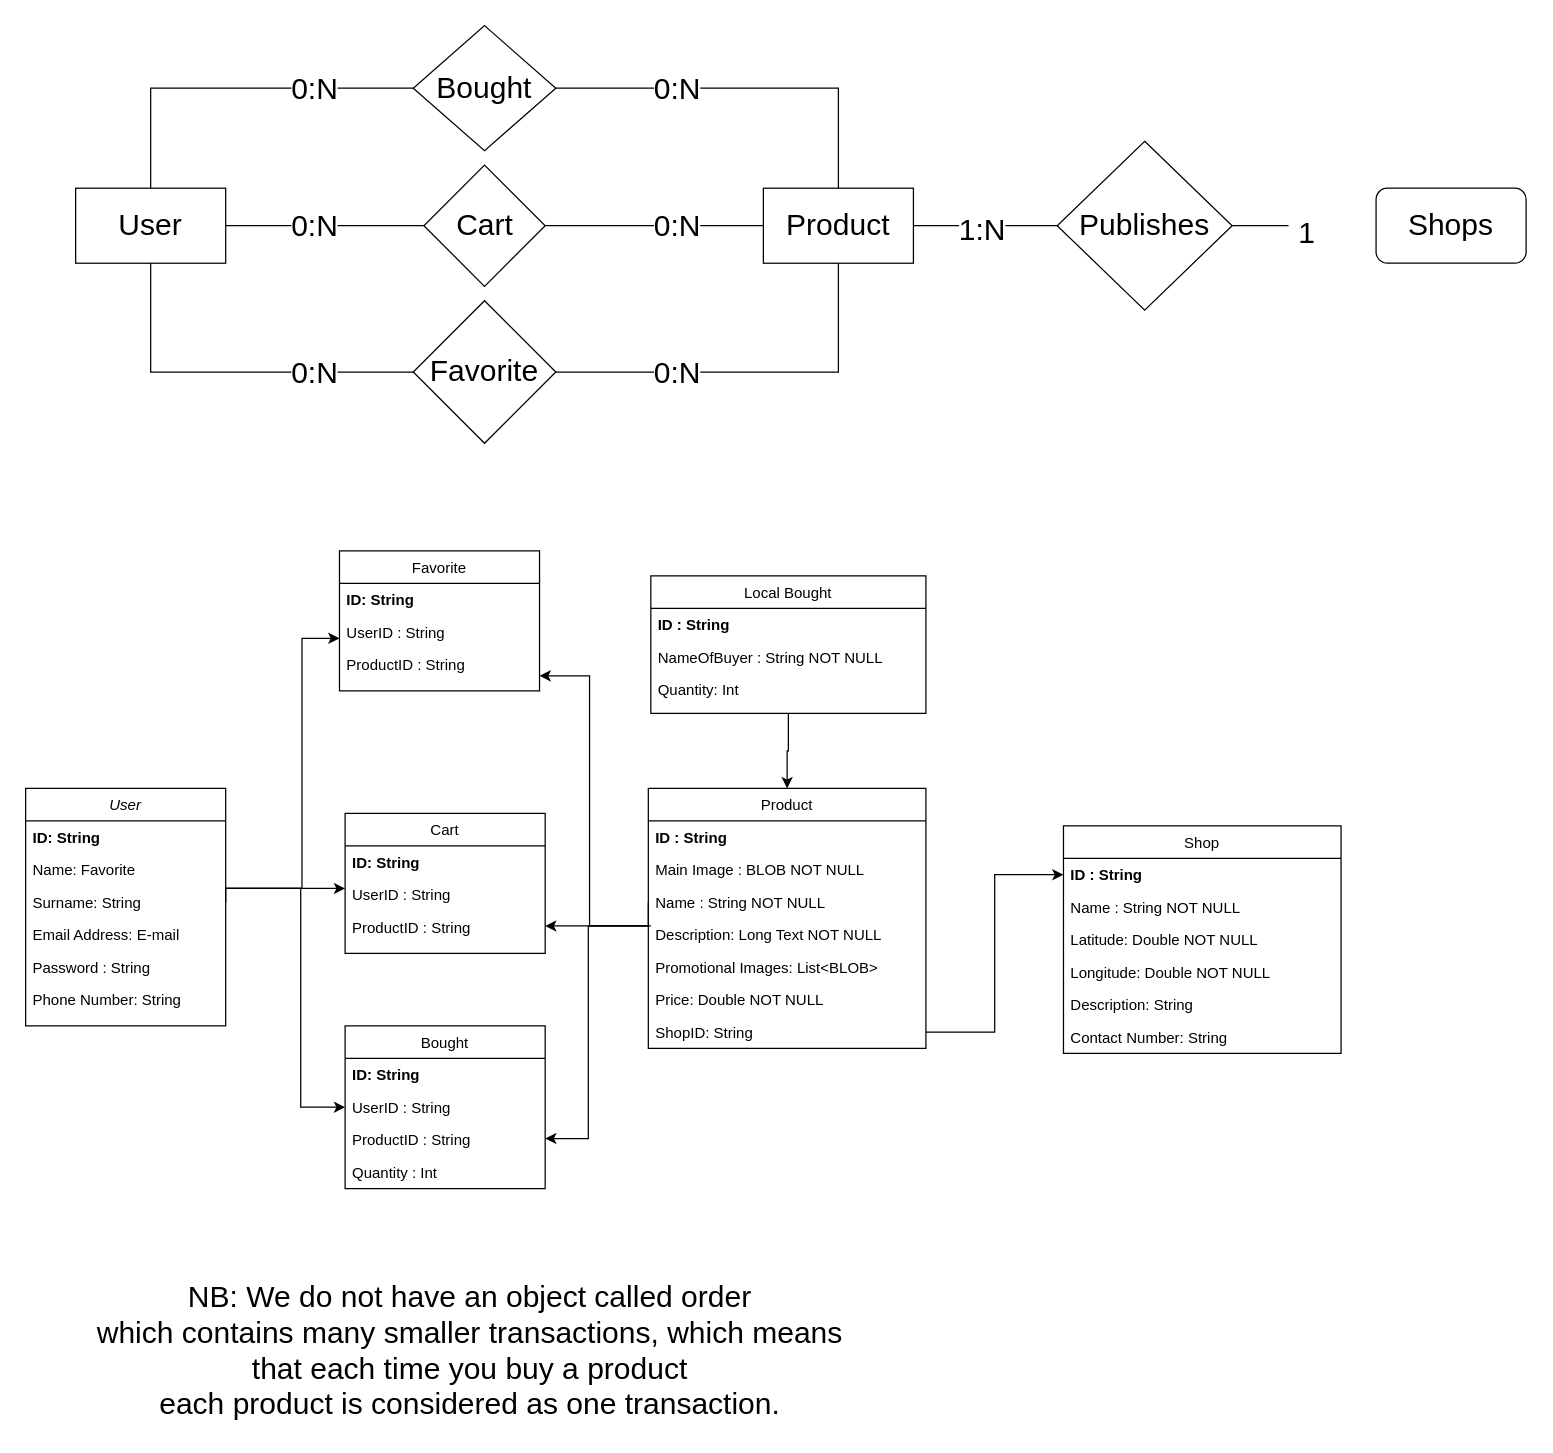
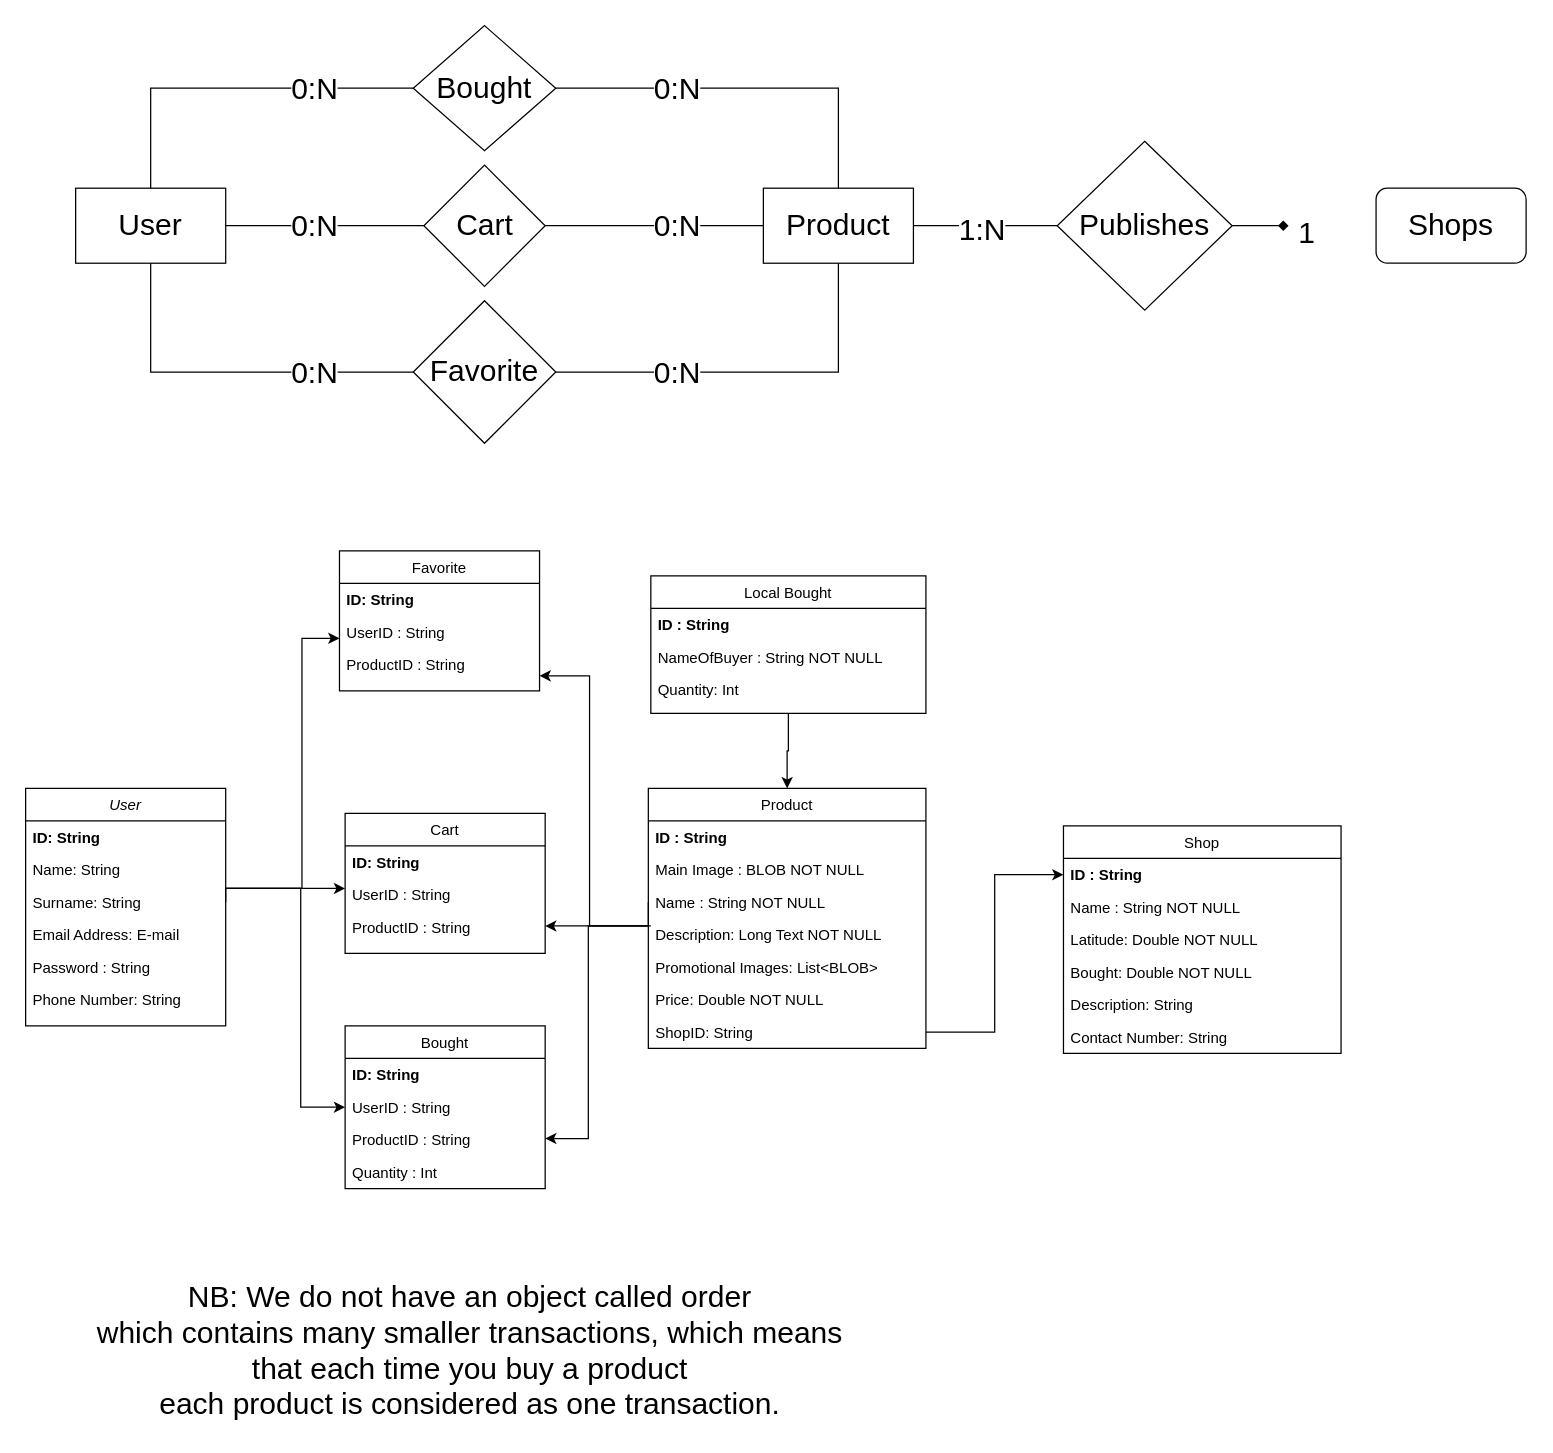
(1282, 226) -> (1277, 226)
(85, 870) -> (77, 870)
(1168, 973) -> (1157, 973)
